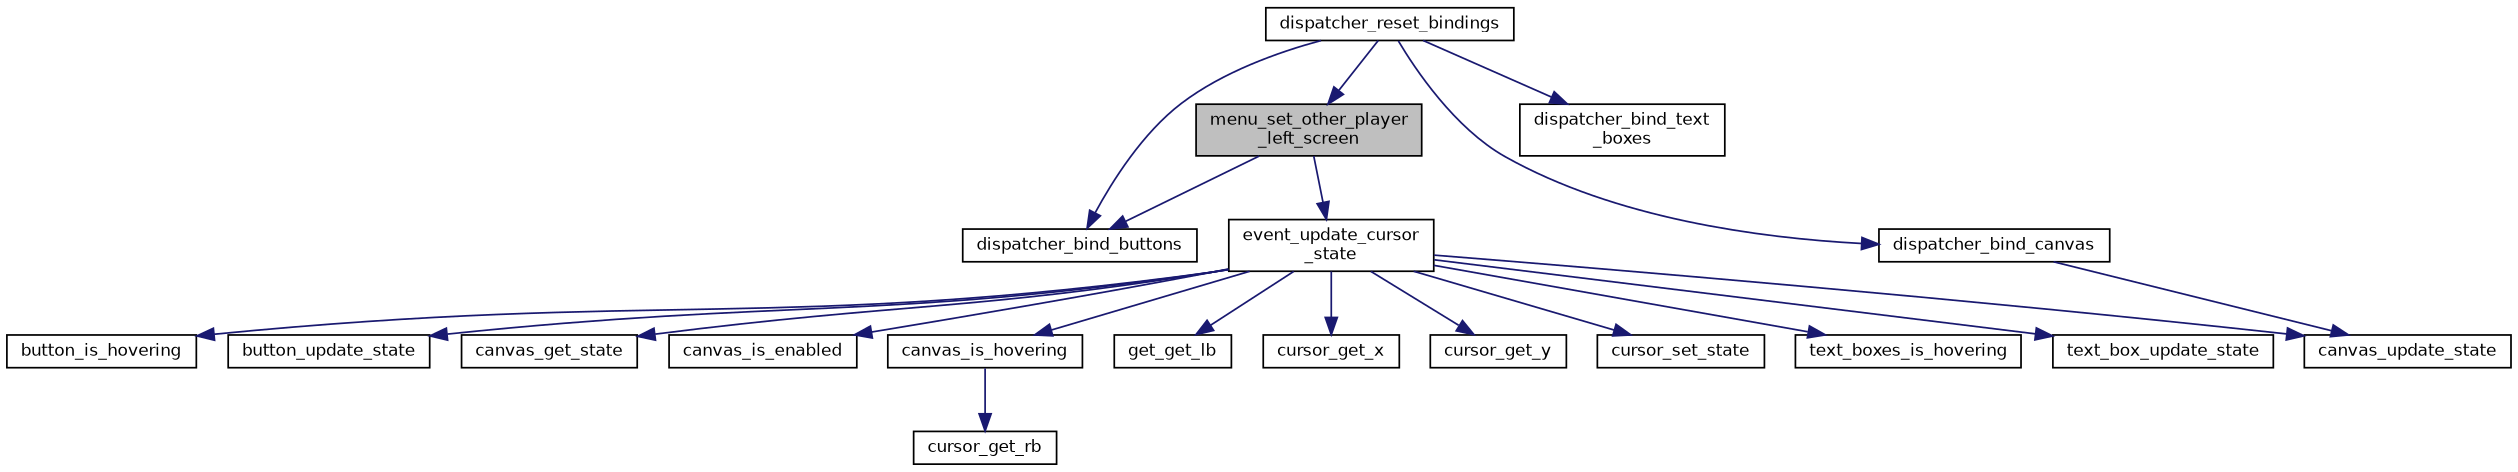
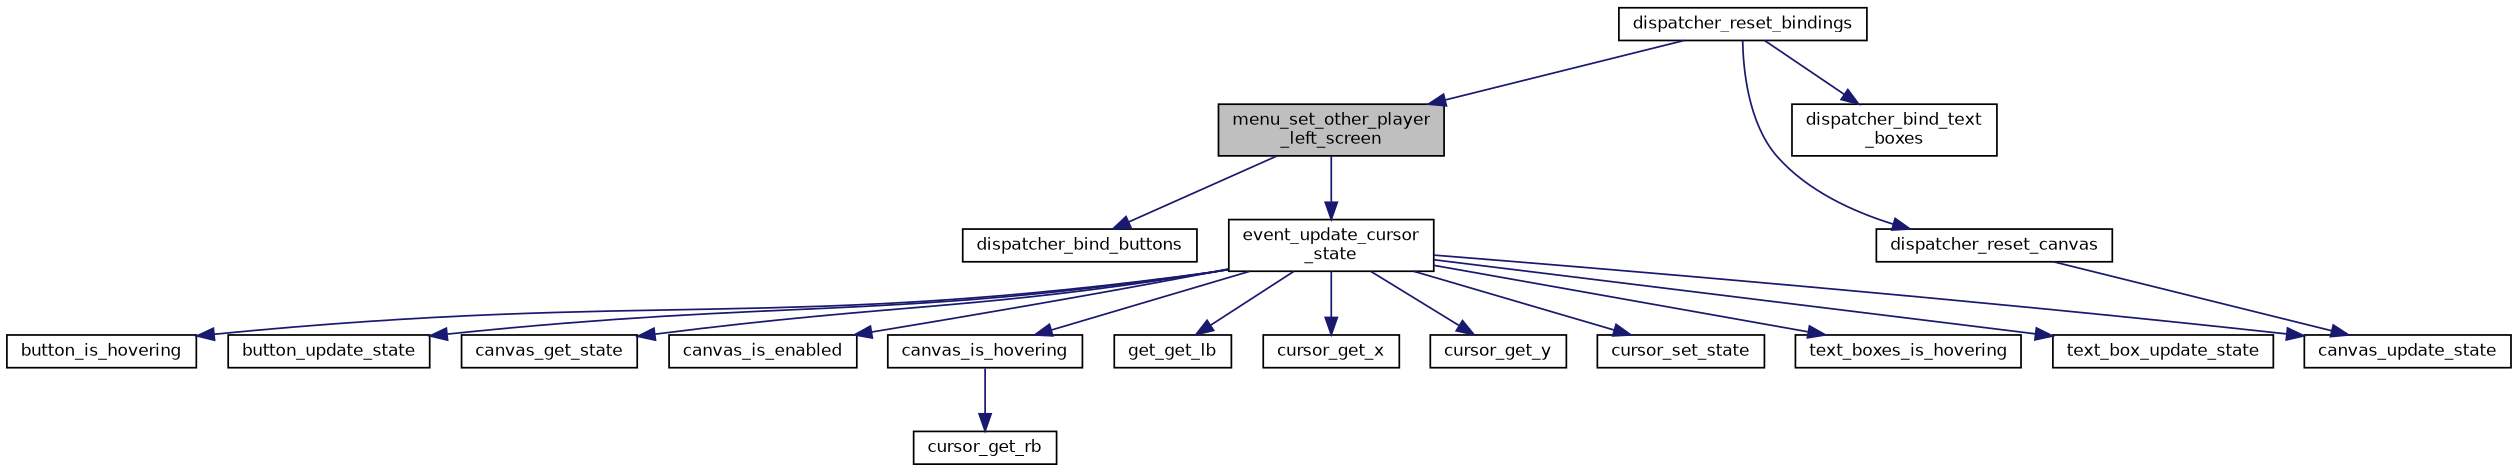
(1187, 99) -> none
(1994, 245) -> (1994, 245)
